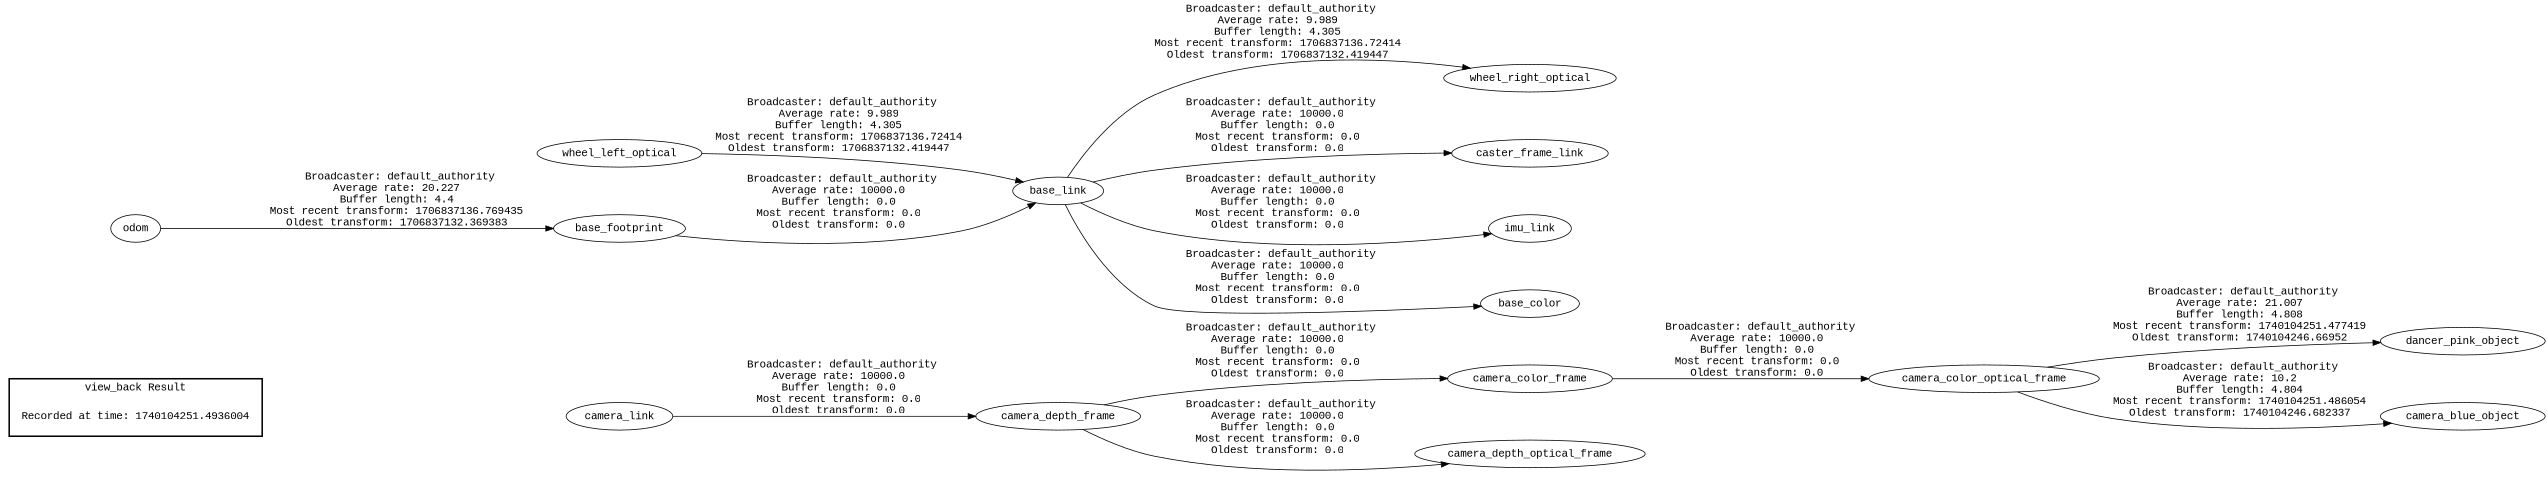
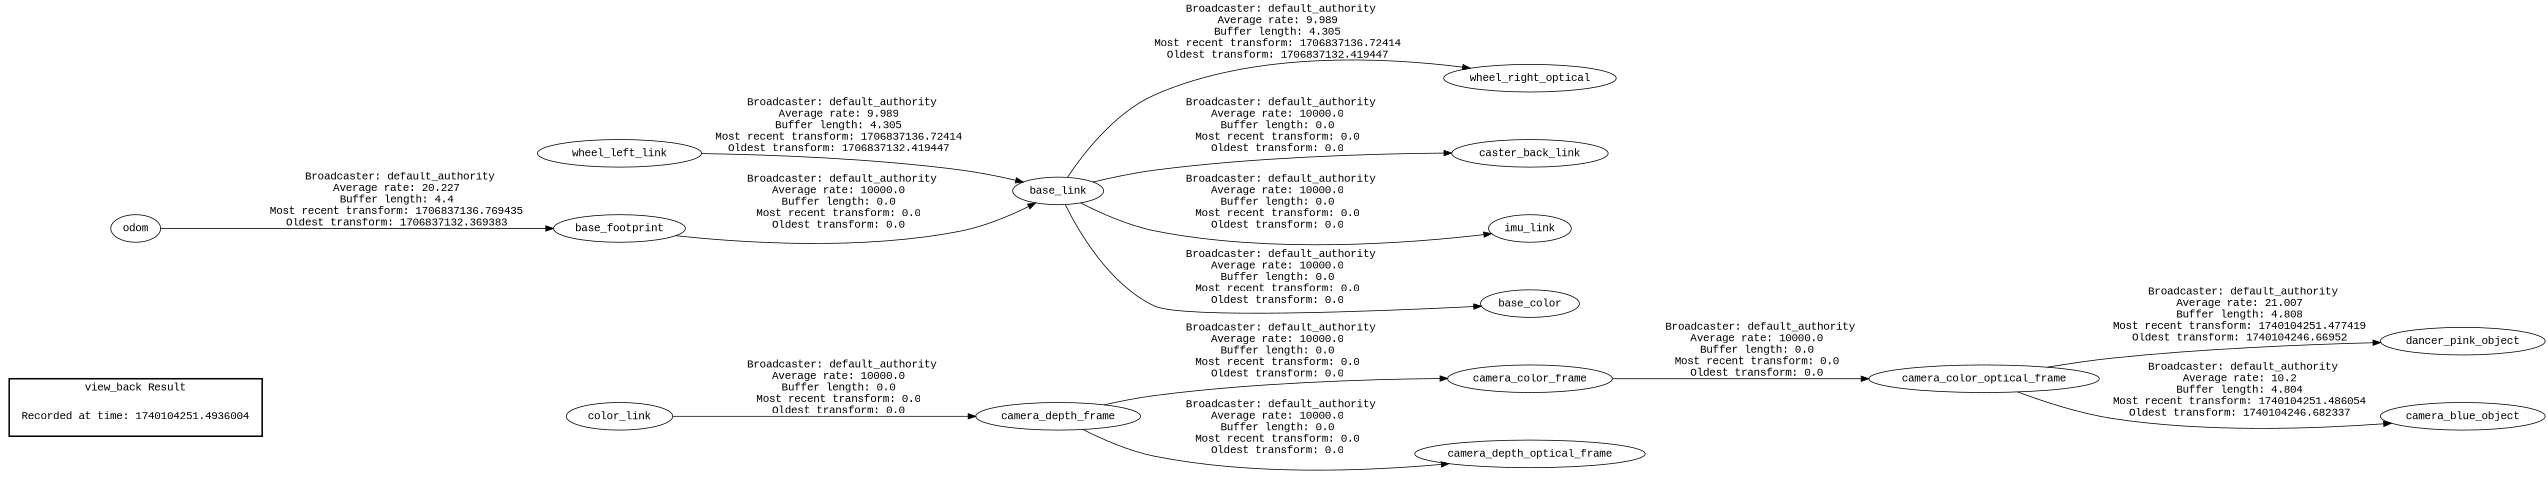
(619, 153) -> (619, 153)
(1530, 153) -> (1530, 153)
(619, 416) -> (619, 416)
